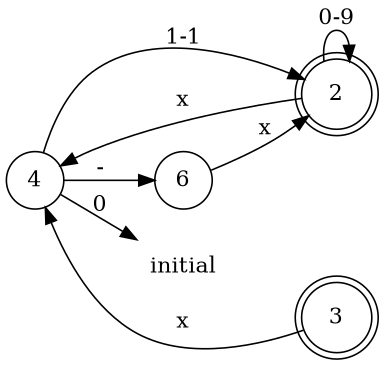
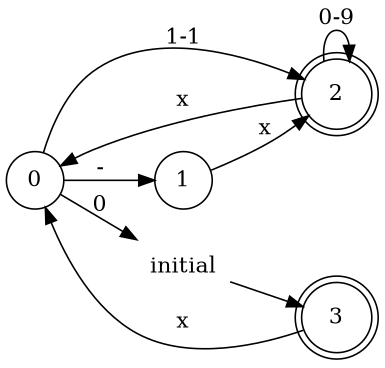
(35, 180) -> (35, 180)
(184, 180) -> (184, 180)
none -> (259, 292)
